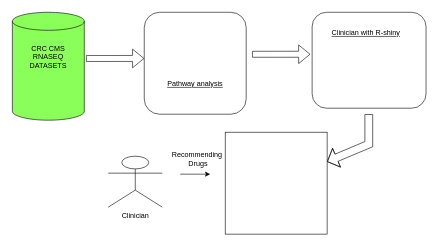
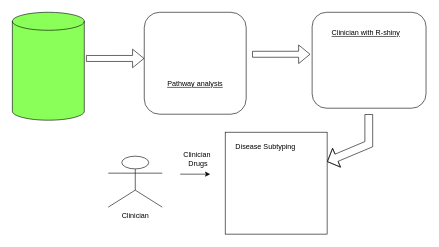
(48, 57) -> none
none -> (266, 147)
(198, 159) -> (198, 159)
